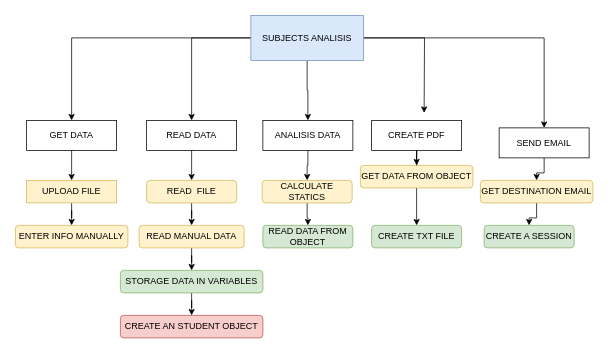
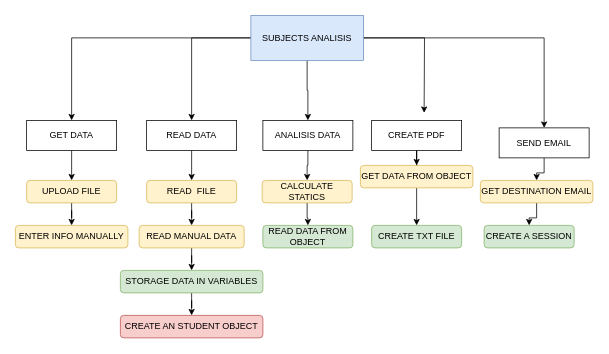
(72, 192) -> (72, 192)
